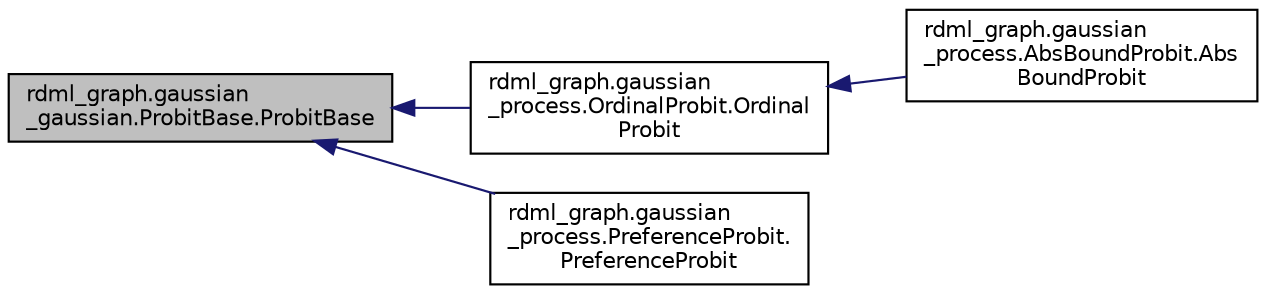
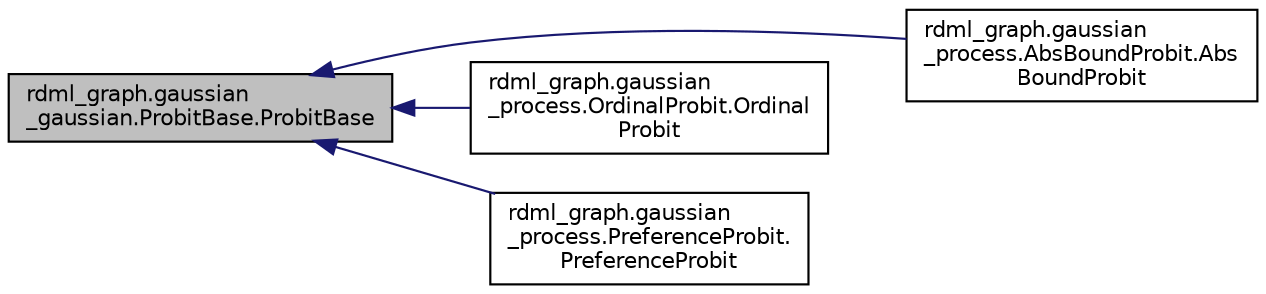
(878, 80) -> (618, 32)
